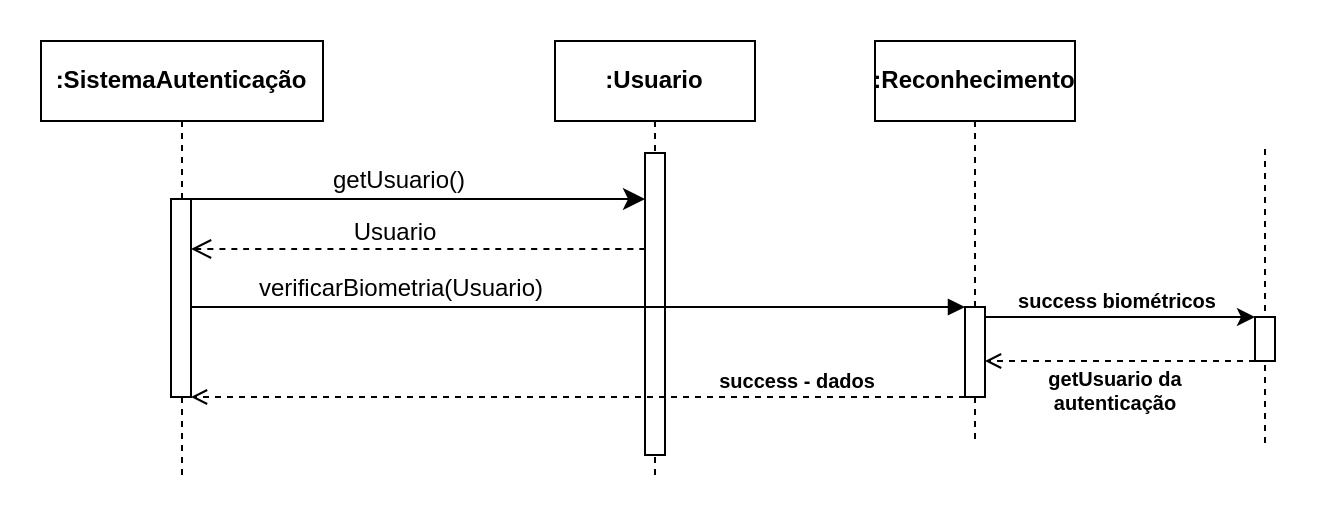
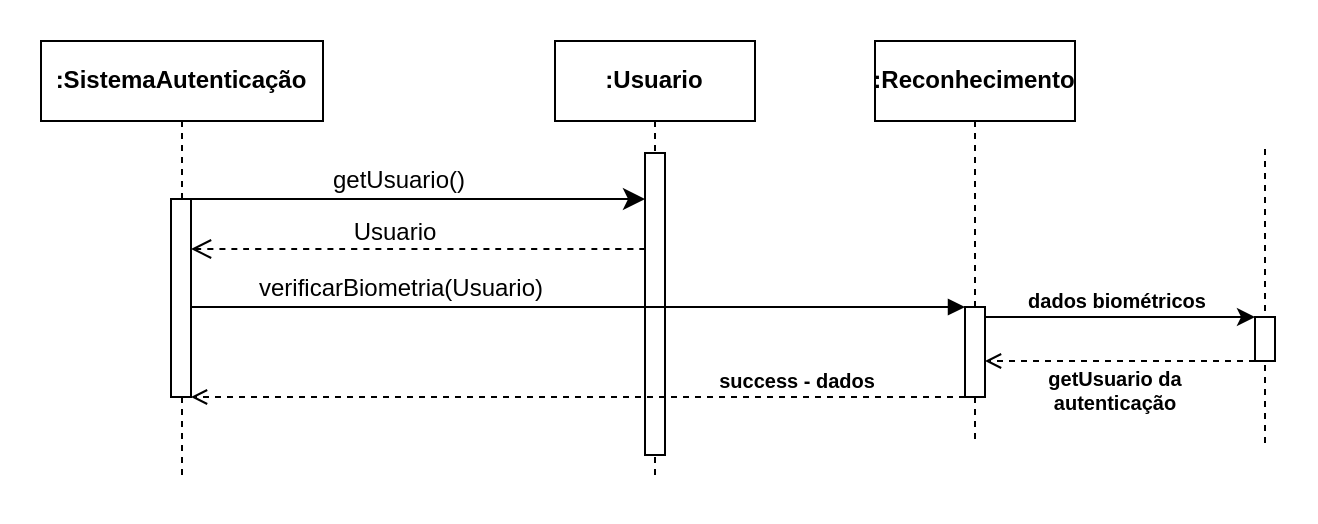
(1118, 301) -> (1118, 301)
